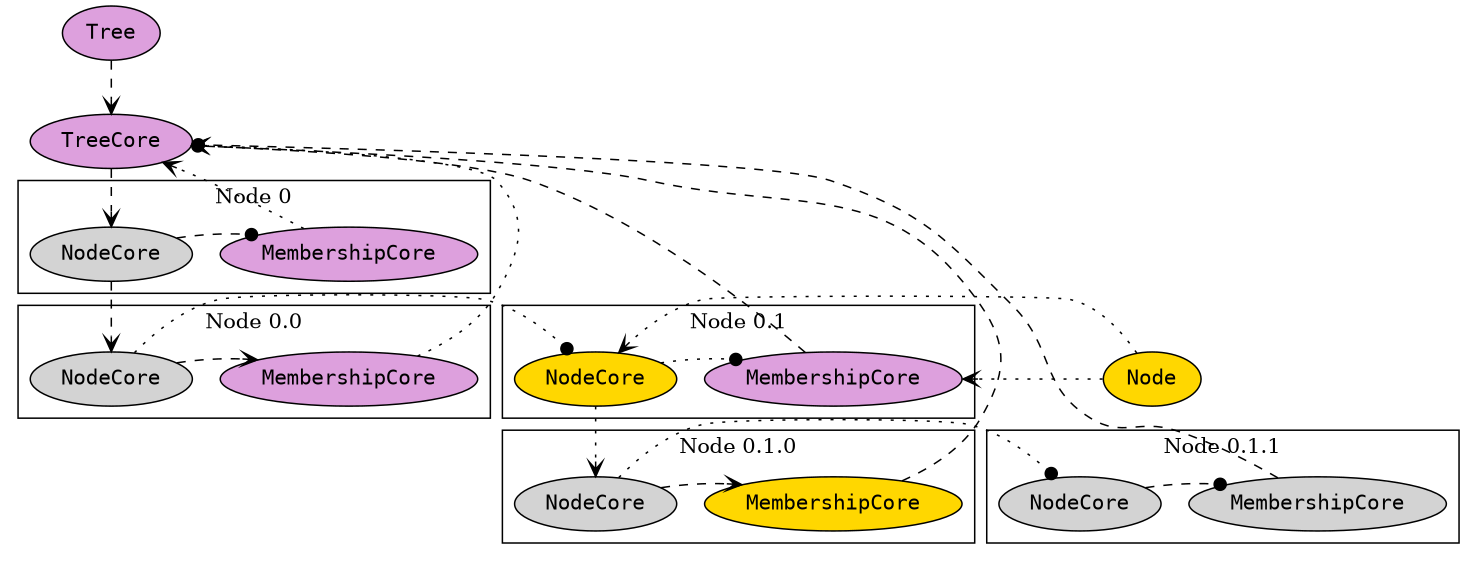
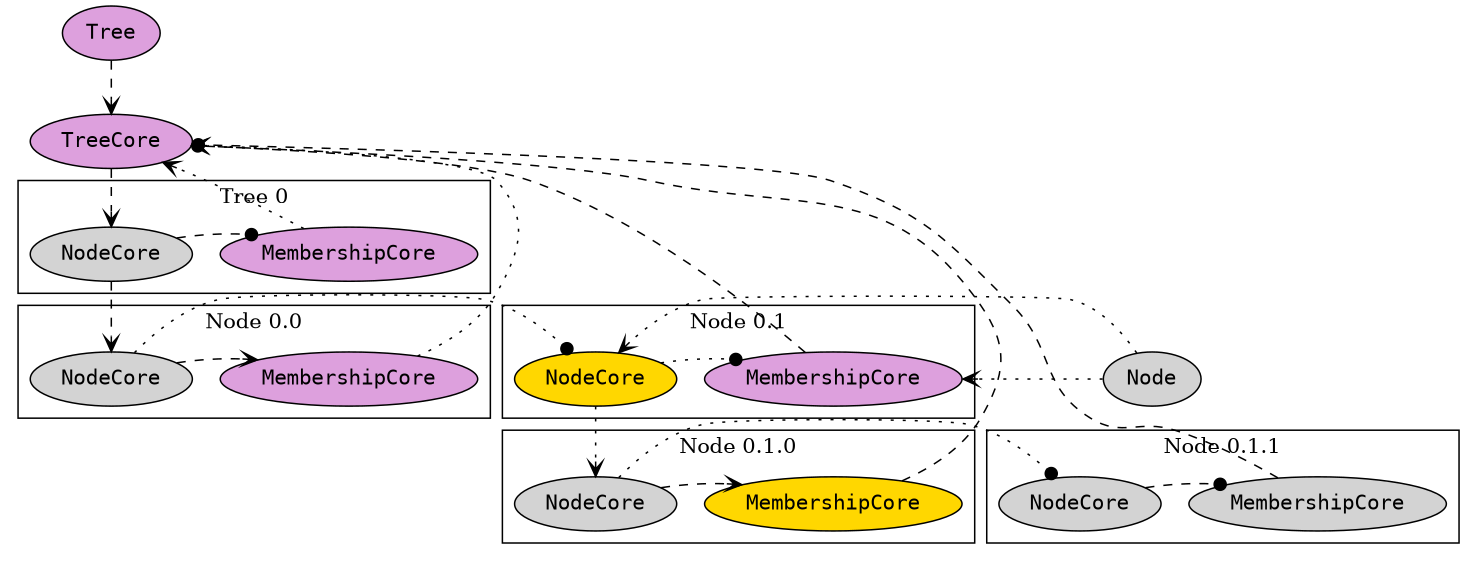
(254, 198) -> (254, 198)
(1152, 379) -> (1152, 379)
